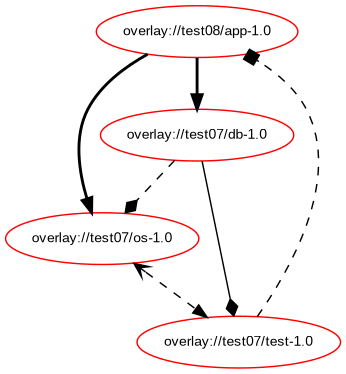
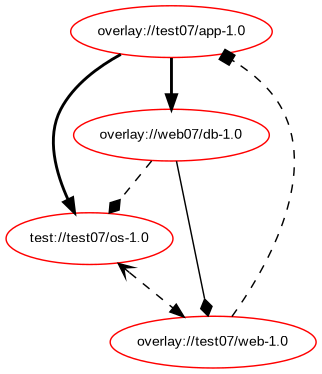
(197, 32) -> (171, 32)
(197, 135) -> (171, 135)
(102, 239) -> (90, 239)
(239, 342) -> (213, 342)
